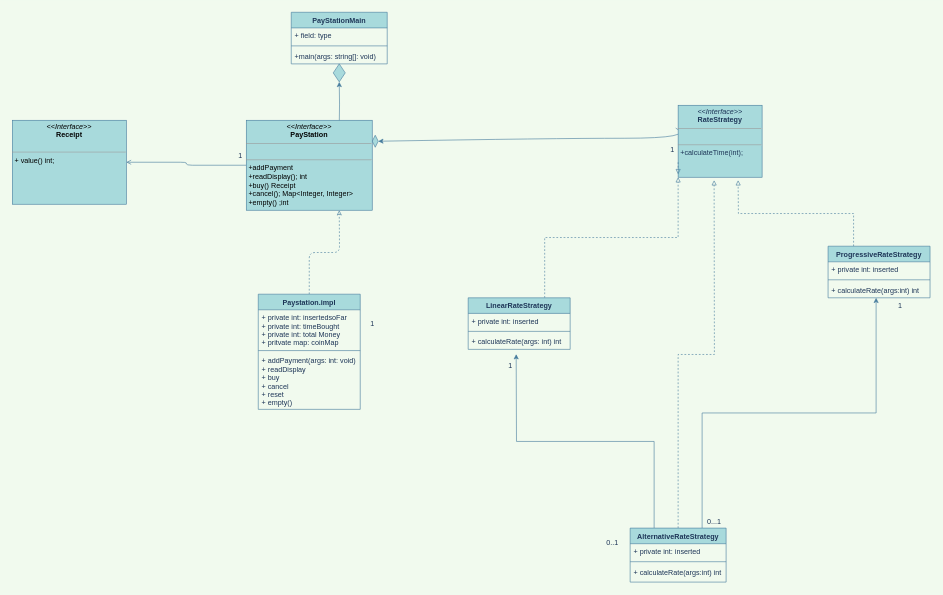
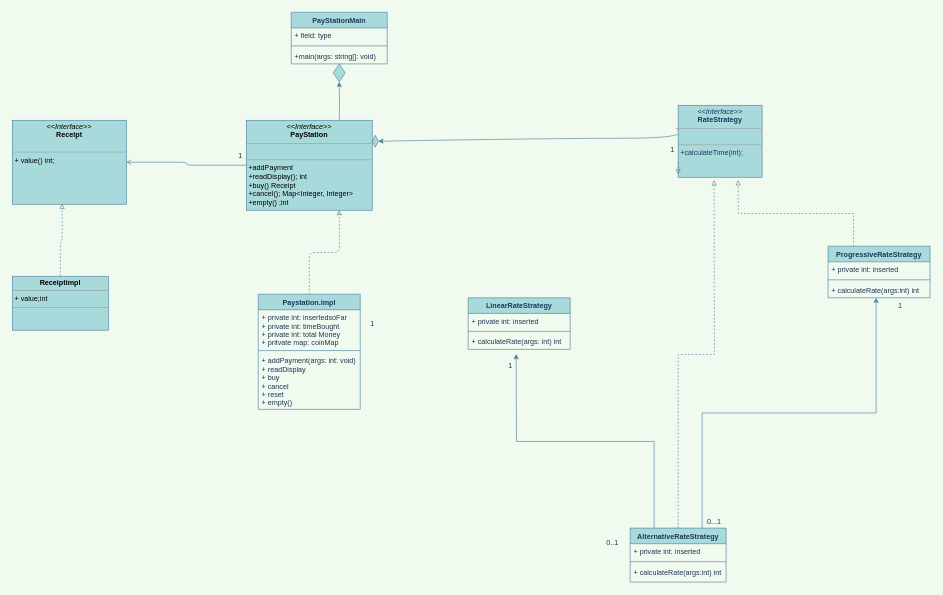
(609, 238) -> none
none -> (61, 241)
none -> (60, 303)
